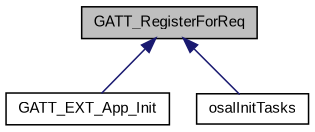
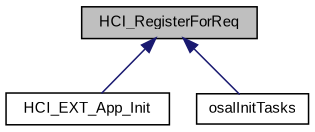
(169, 23) -> (169, 23)
(88, 109) -> (88, 109)
